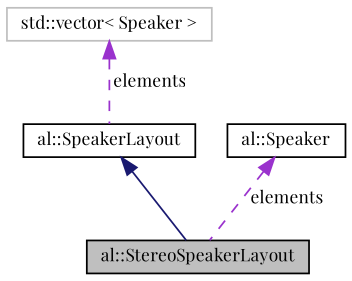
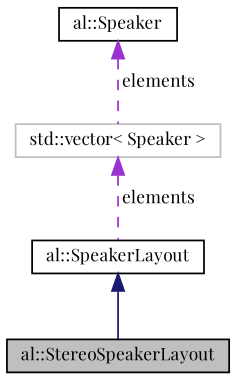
(237, 206) -> (118, 91)
